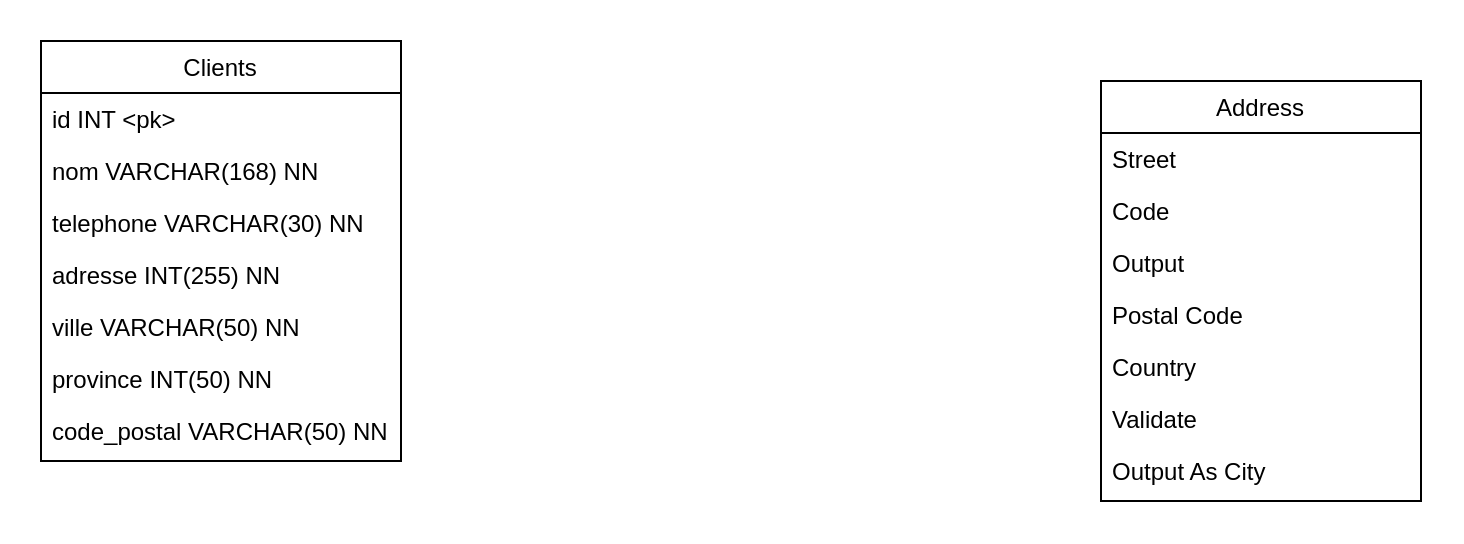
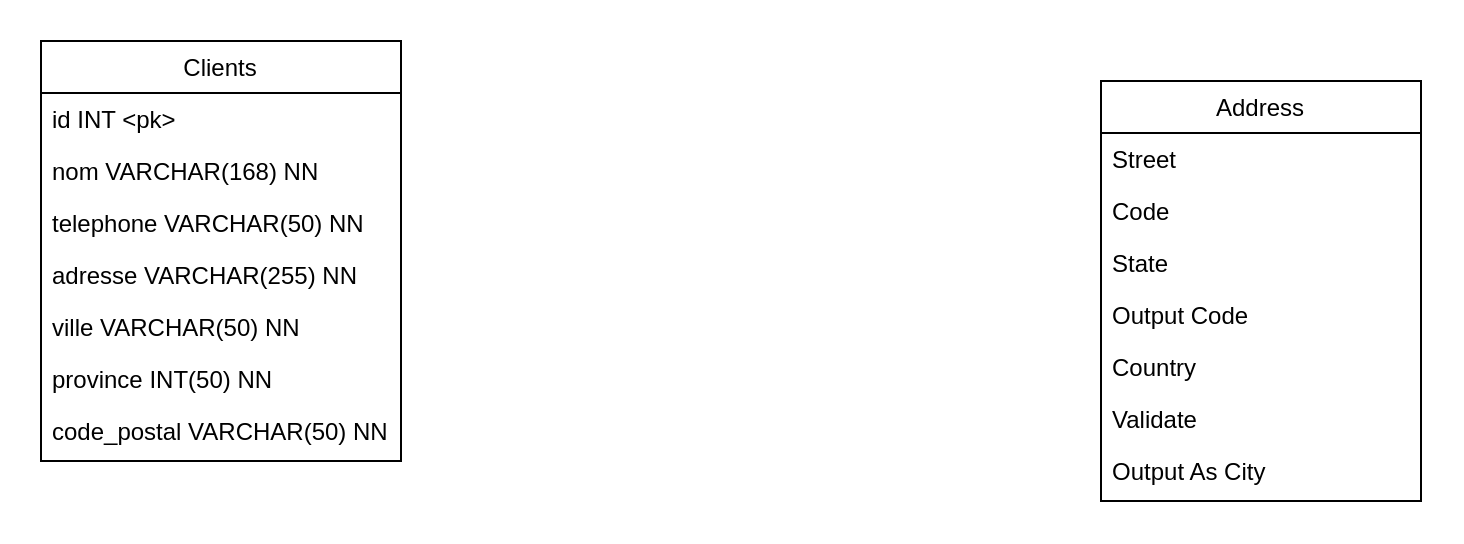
(204, 224) -> (204, 224)
(1152, 264) -> (1146, 264)
(173, 276) -> (200, 276)
(1180, 316) -> (1183, 316)
